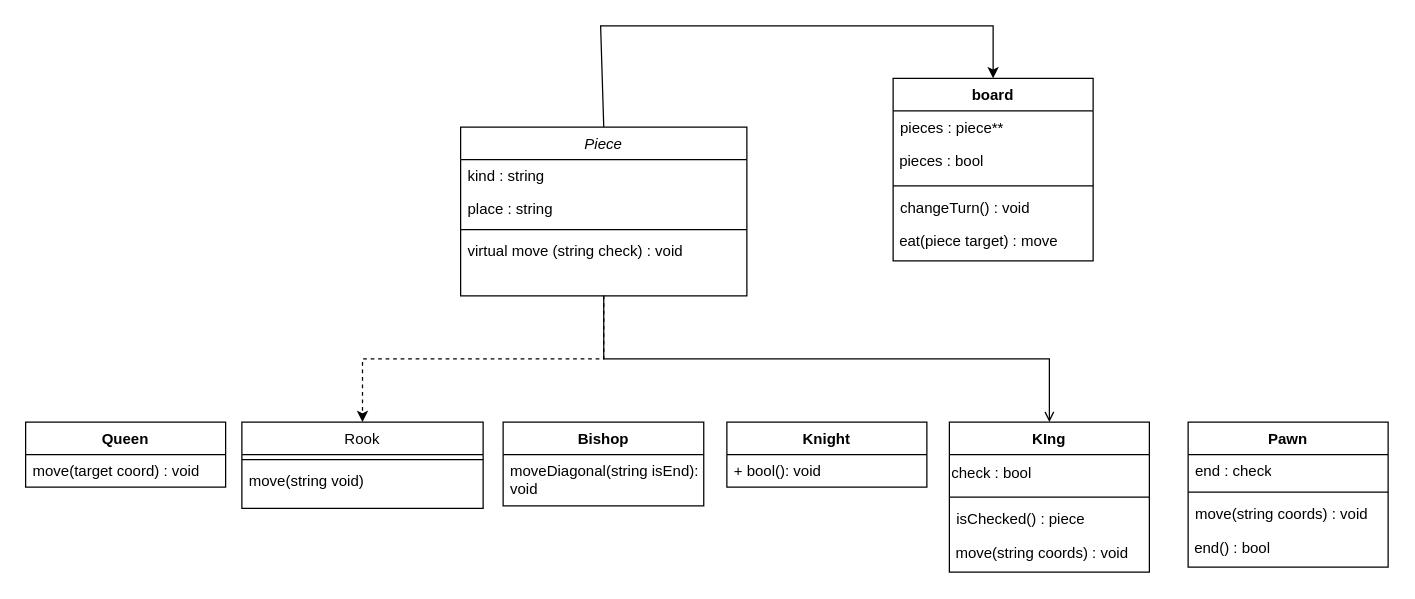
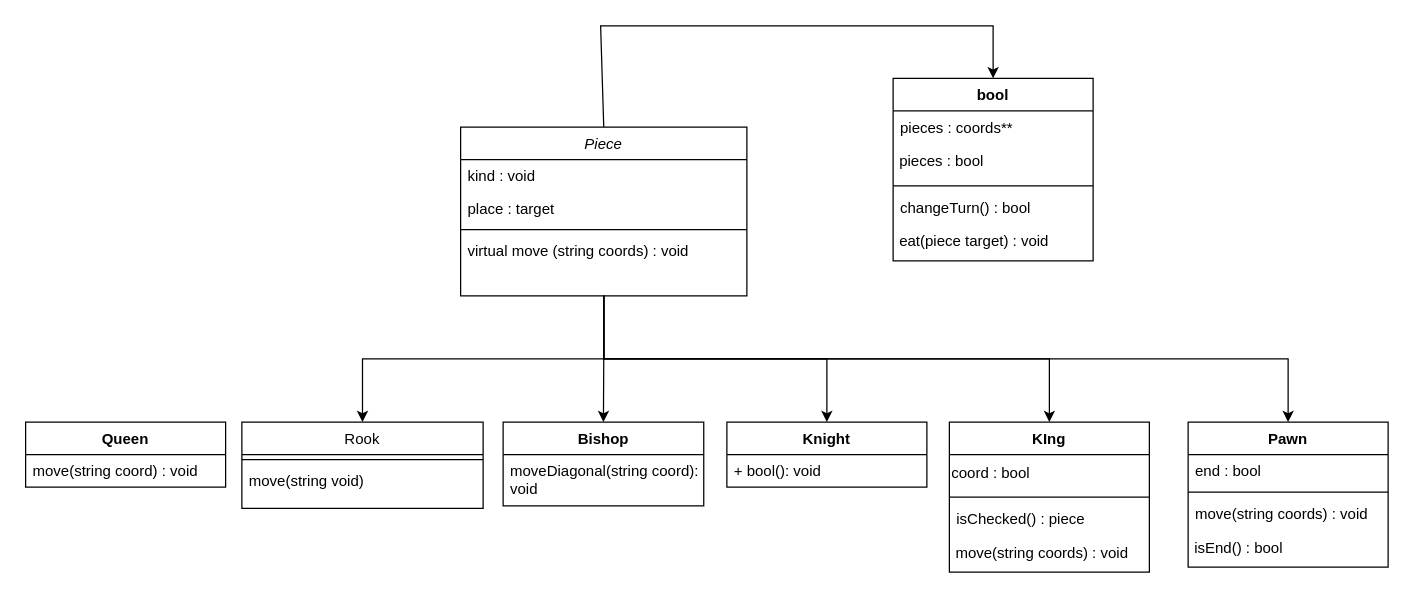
(993, 96) -> (993, 96)
(958, 128) -> (964, 128)
(512, 176) -> (504, 176)
(973, 208) -> (973, 208)
(517, 209) -> (519, 209)
(987, 242) -> (985, 242)
(591, 251) -> (595, 251)
(455, 359) -> (455, 359)
none -> (1197, 359)
none -> (604, 387)
none -> (827, 387)
(1049, 414) -> (1049, 412)
(1236, 472) -> (1230, 472)
(994, 473) -> (994, 473)
(127, 481) -> (126, 472)
(605, 481) -> (605, 481)
(1233, 548) -> (1240, 548)
